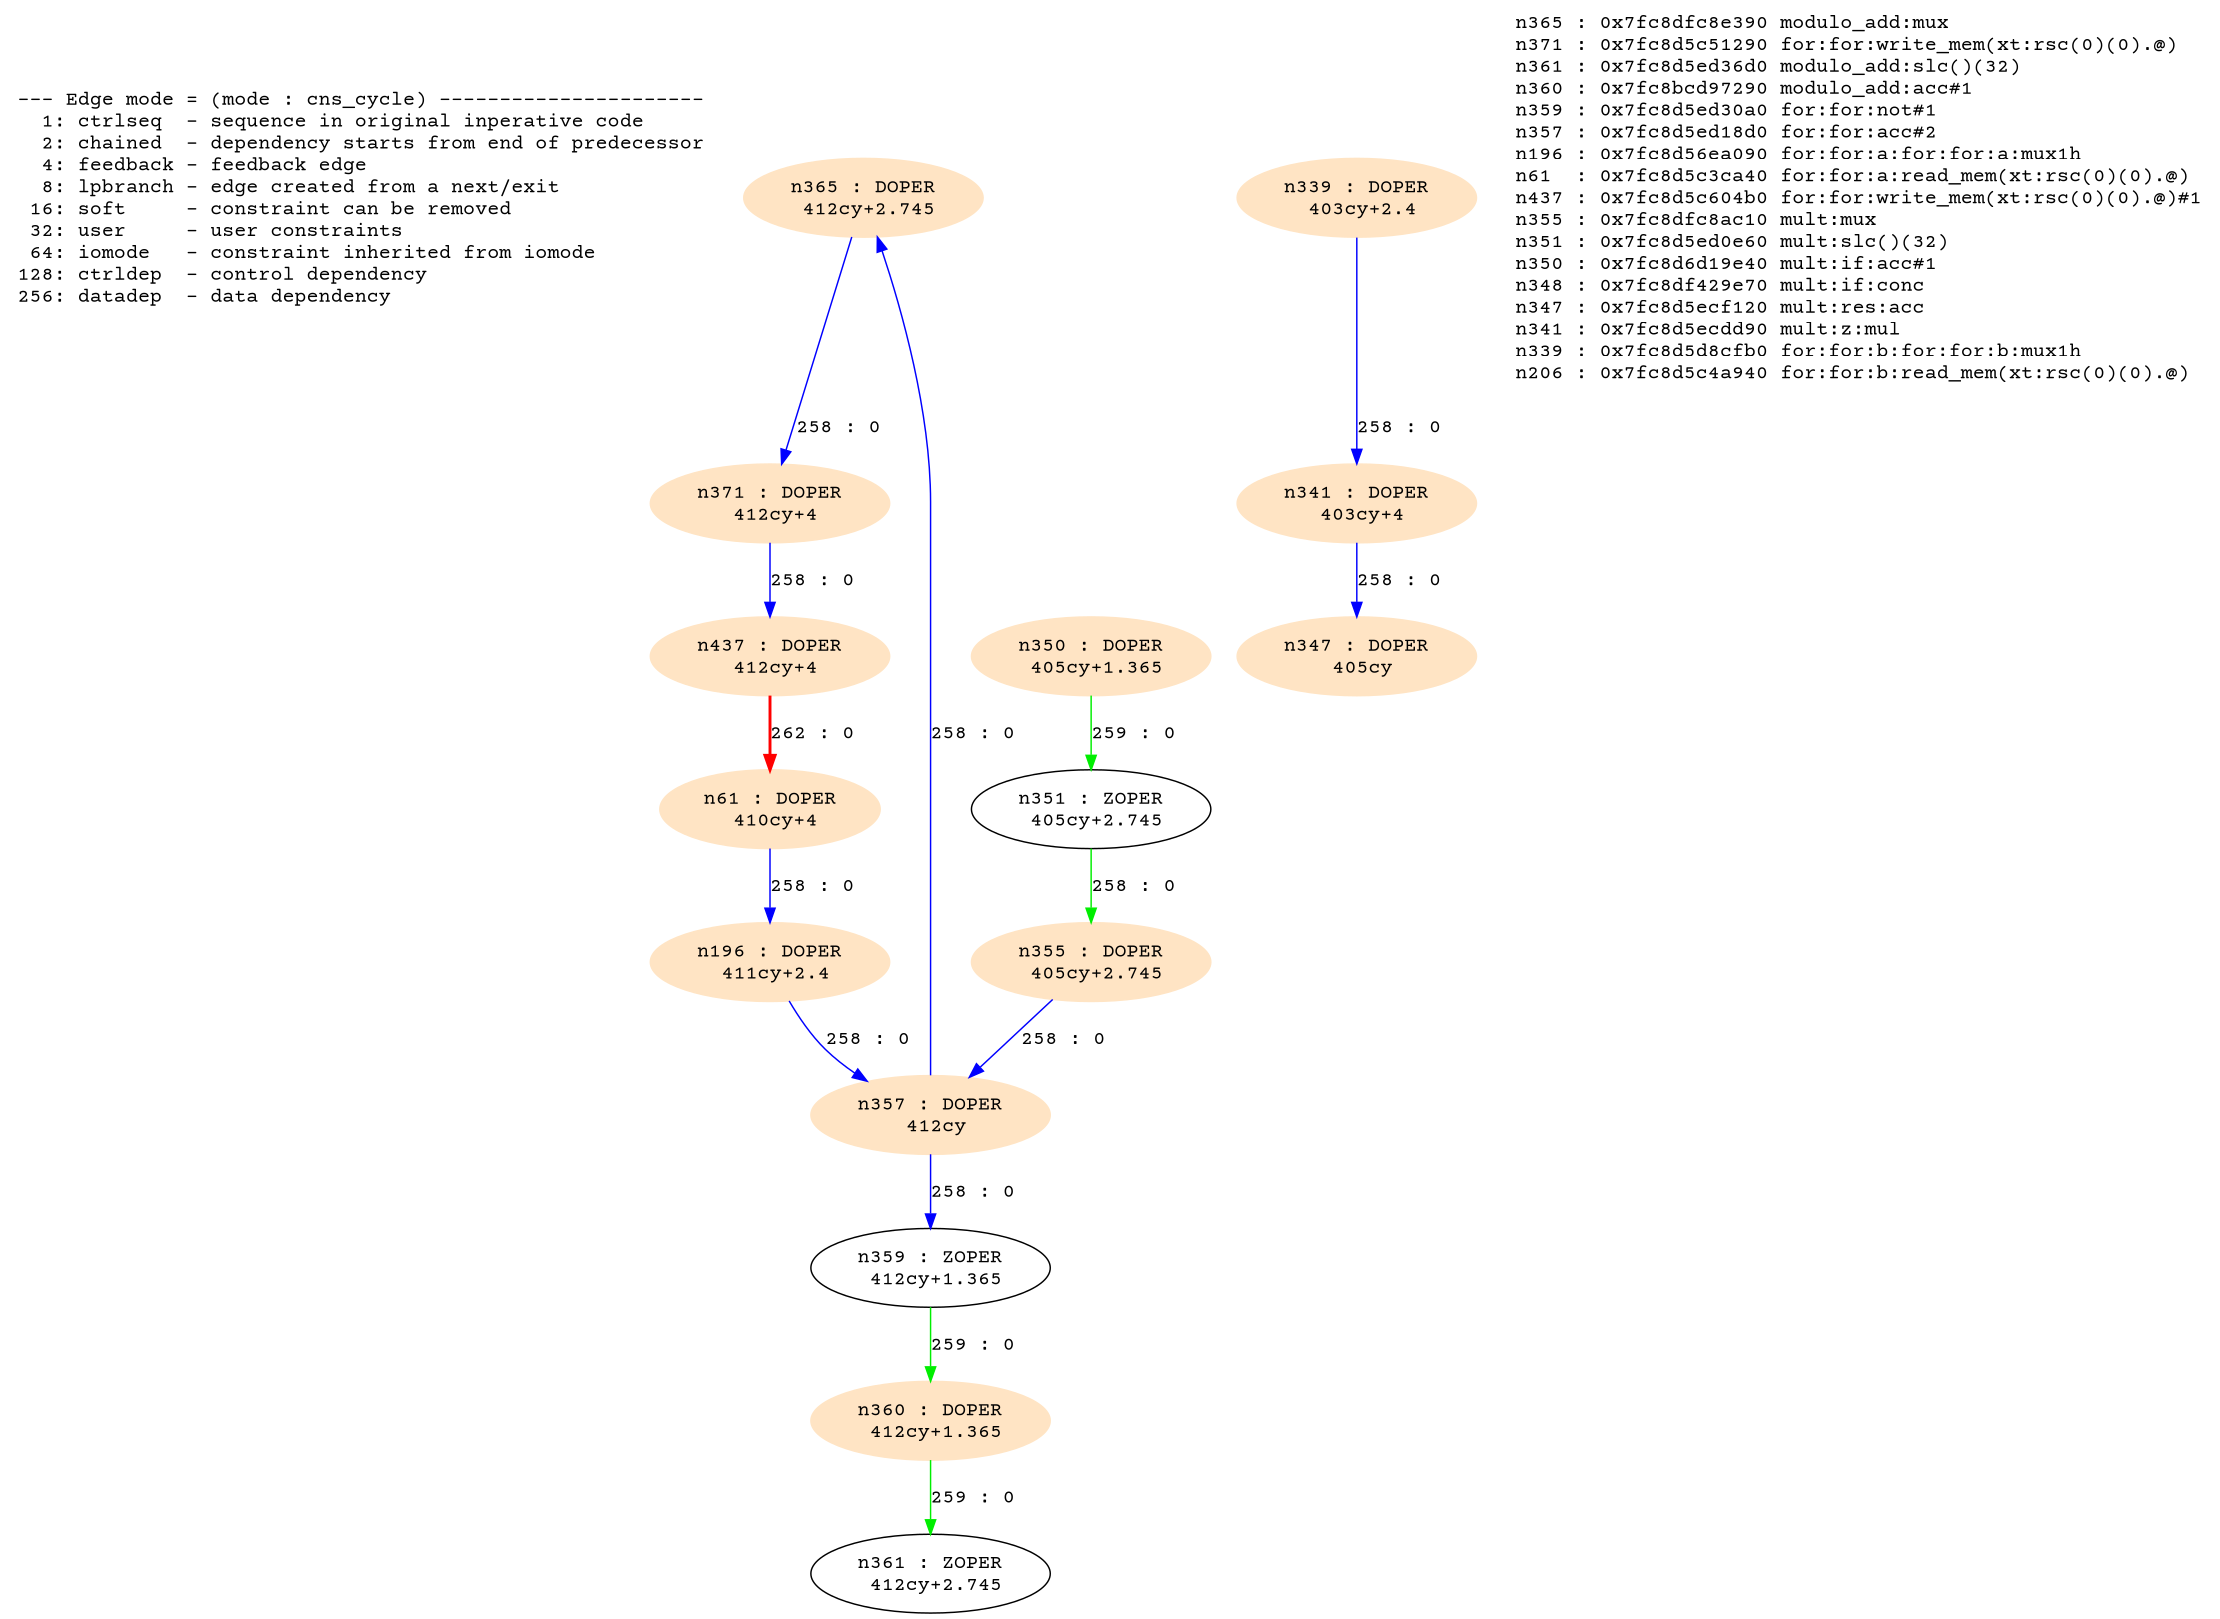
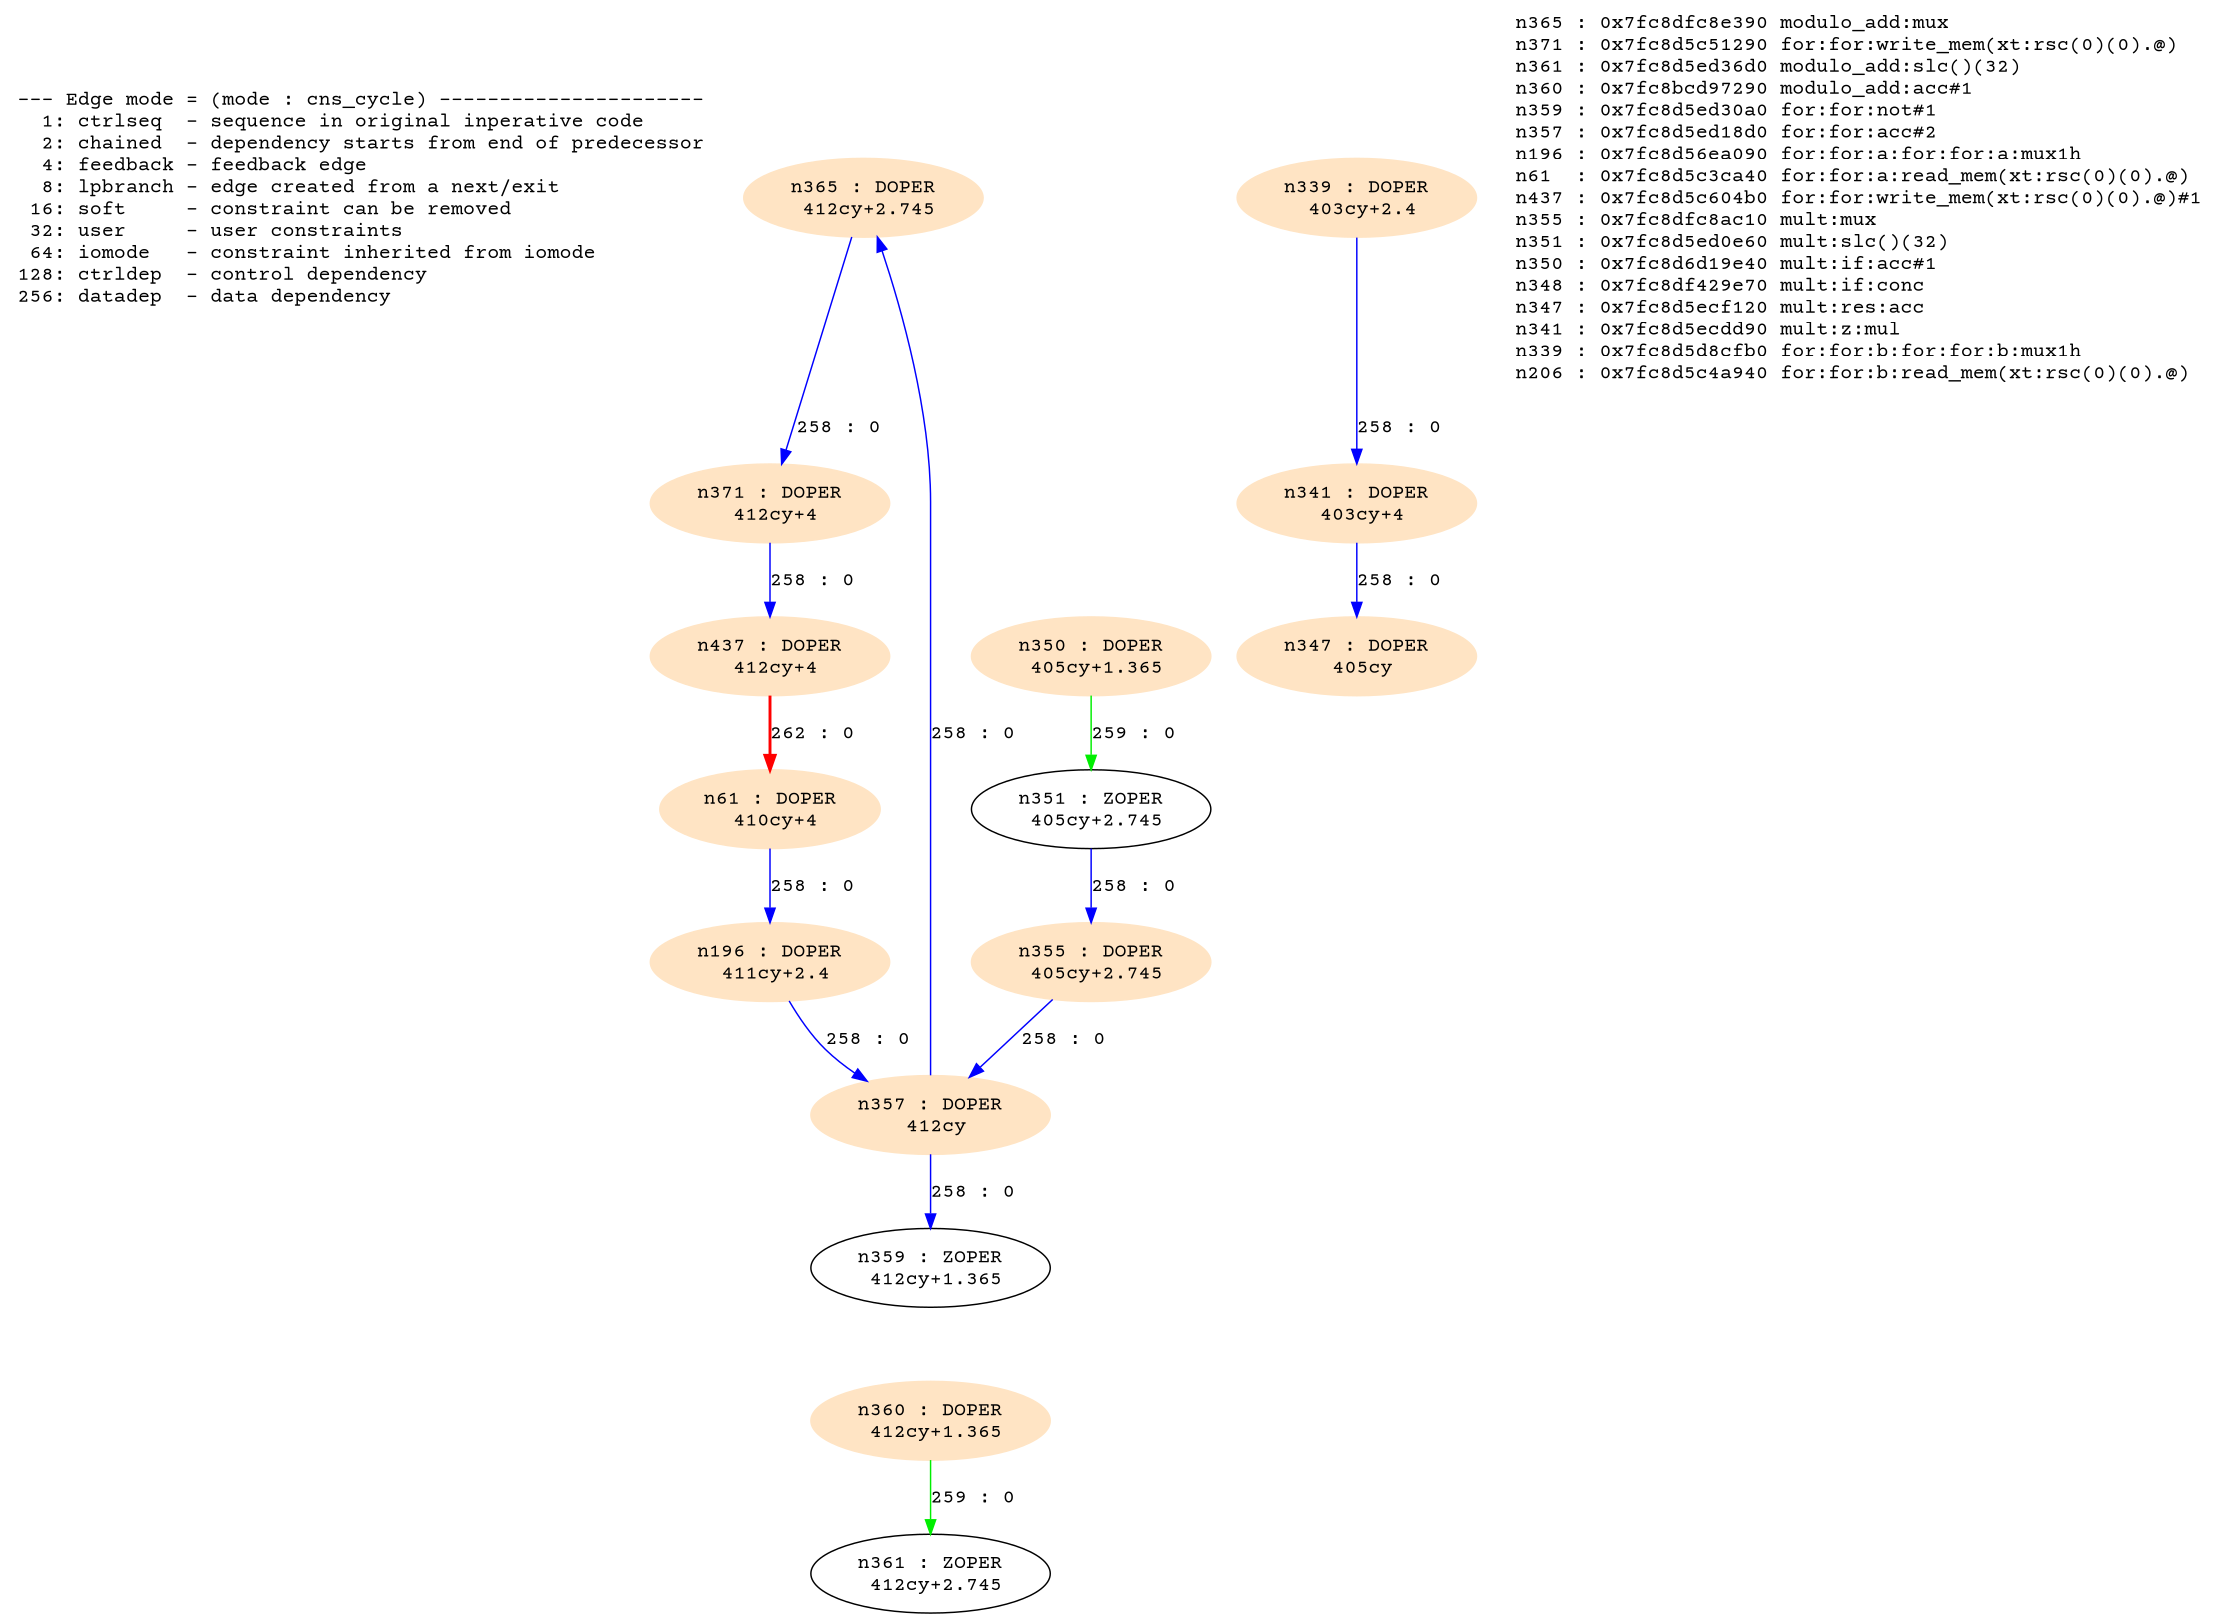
(1091, 878) -> (1091, 878)
(931, 1337) -> none
